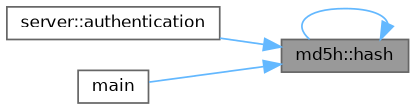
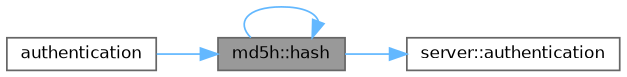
(242, 41) -> (367, 54)
(113, 87) -> (82, 54)
